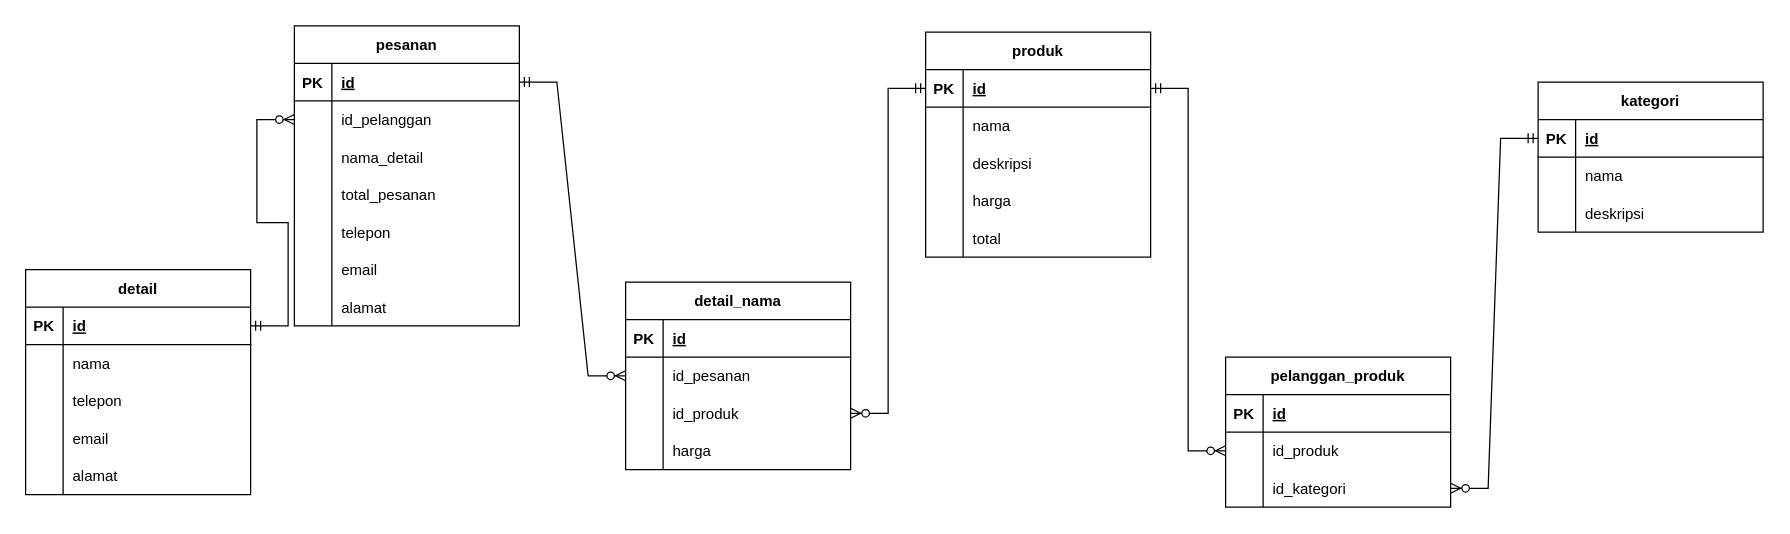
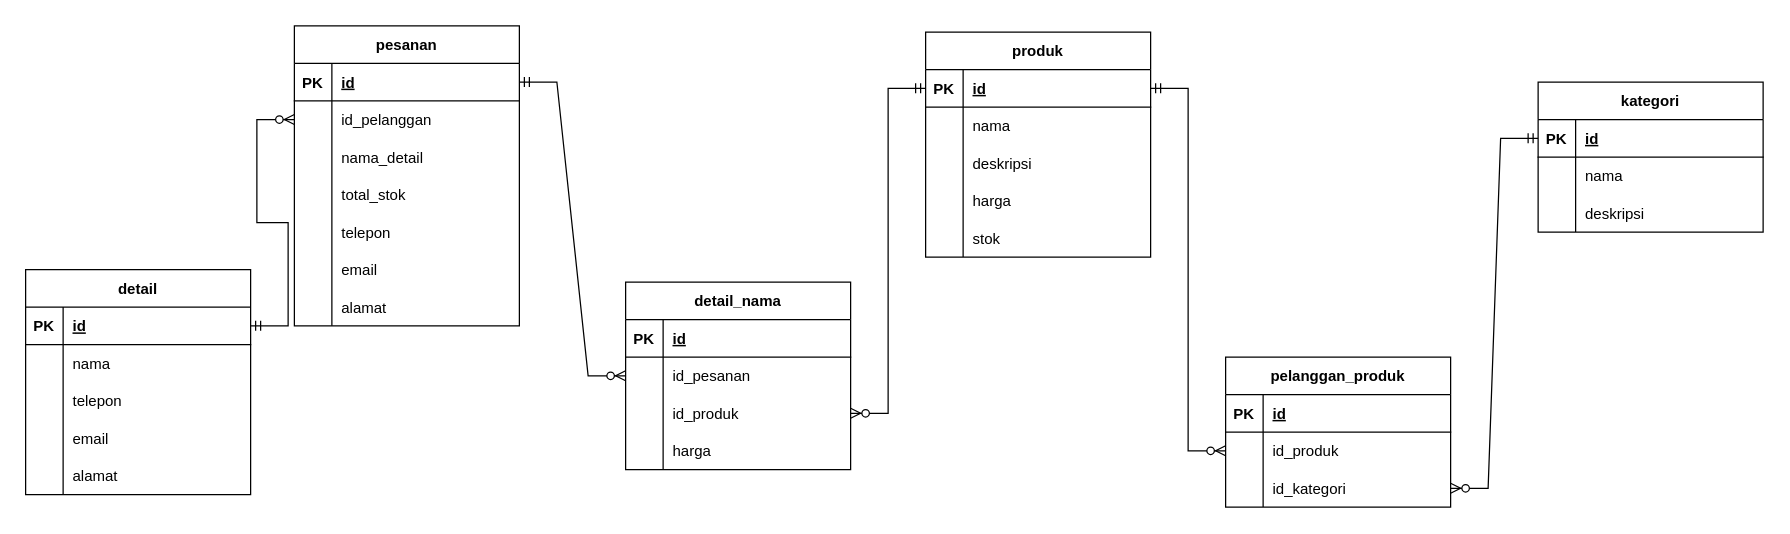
(394, 195) -> (381, 195)
(992, 239) -> (989, 239)
